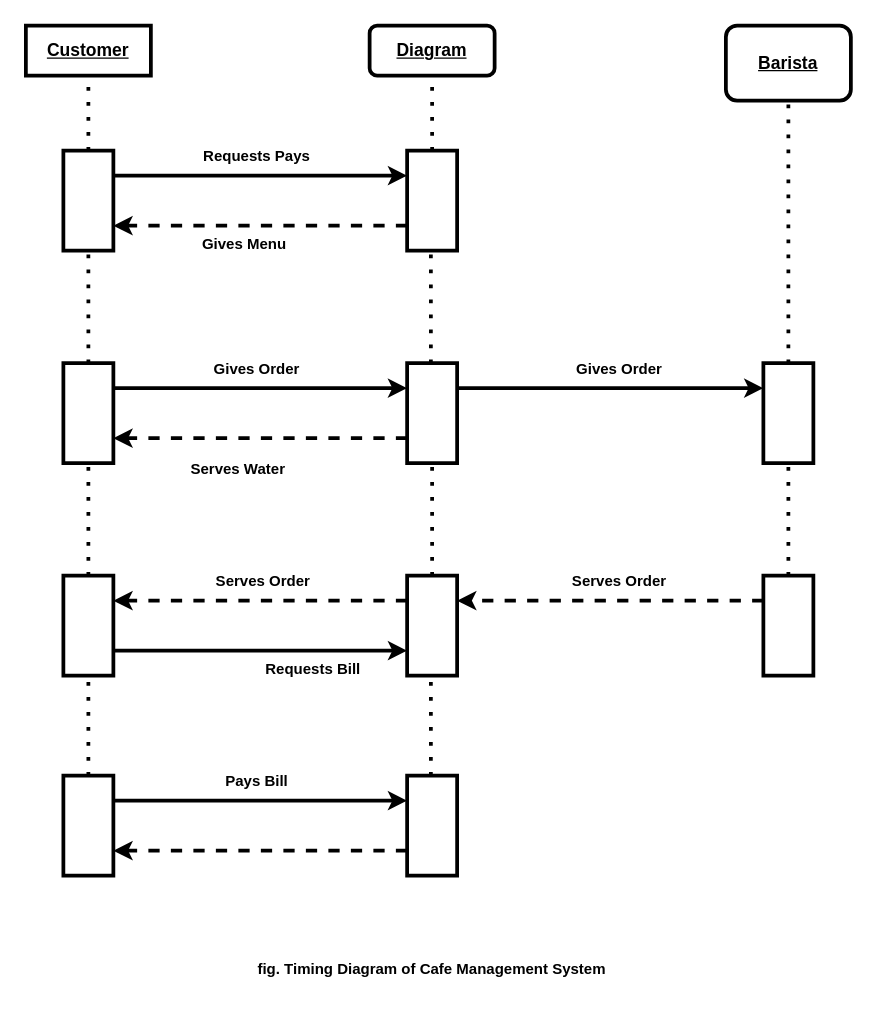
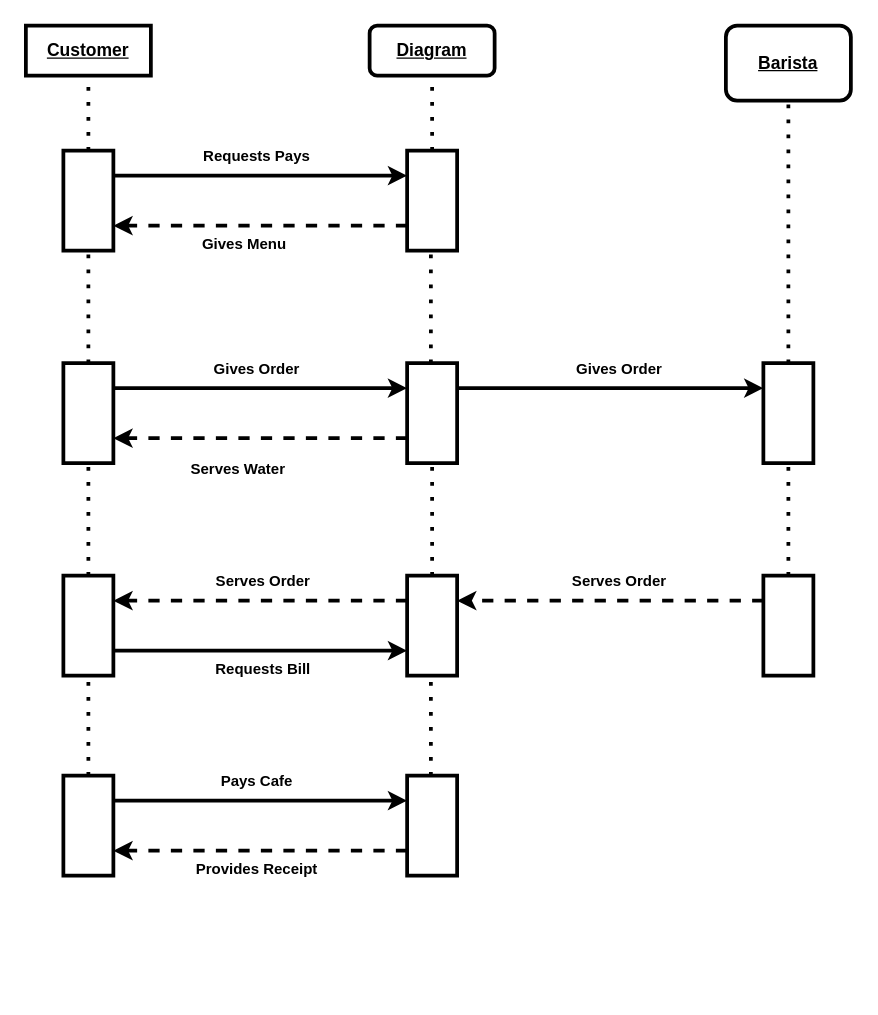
(313, 669) -> (263, 669)
(257, 782) -> (257, 782)
none -> (257, 869)
(432, 969) -> none
